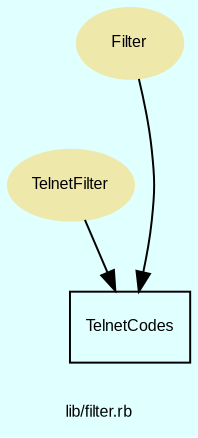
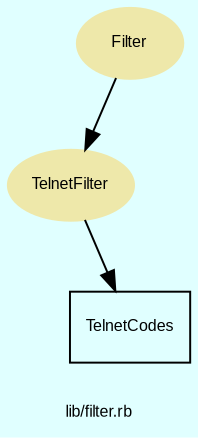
(154, 175) -> (105, 105)
